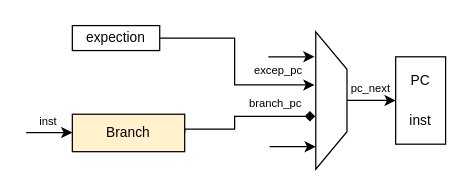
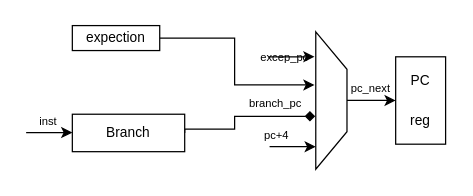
(278, 68) -> (284, 56)
(421, 101) -> (421, 101)
(128, 133) -> (128, 133)
none -> (296, 133)
